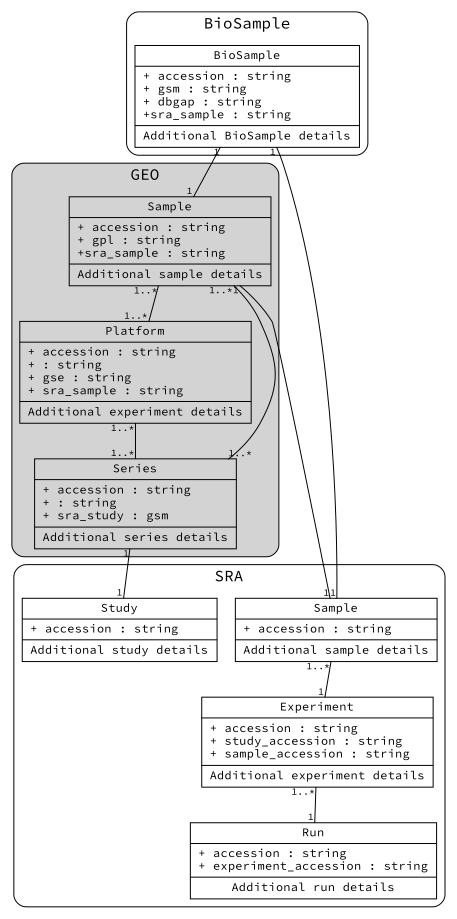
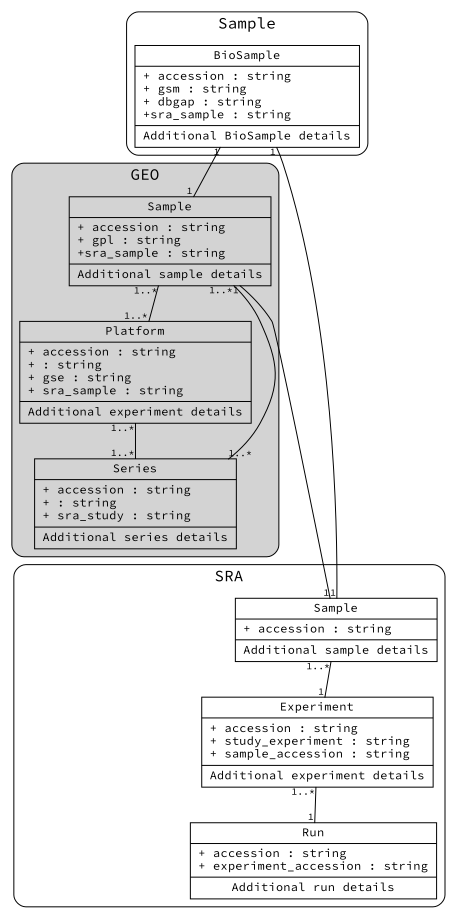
(247, 25) -> (247, 25)
(106, 516) -> (117, 516)
(120, 630) -> none
(307, 741) -> (310, 741)
